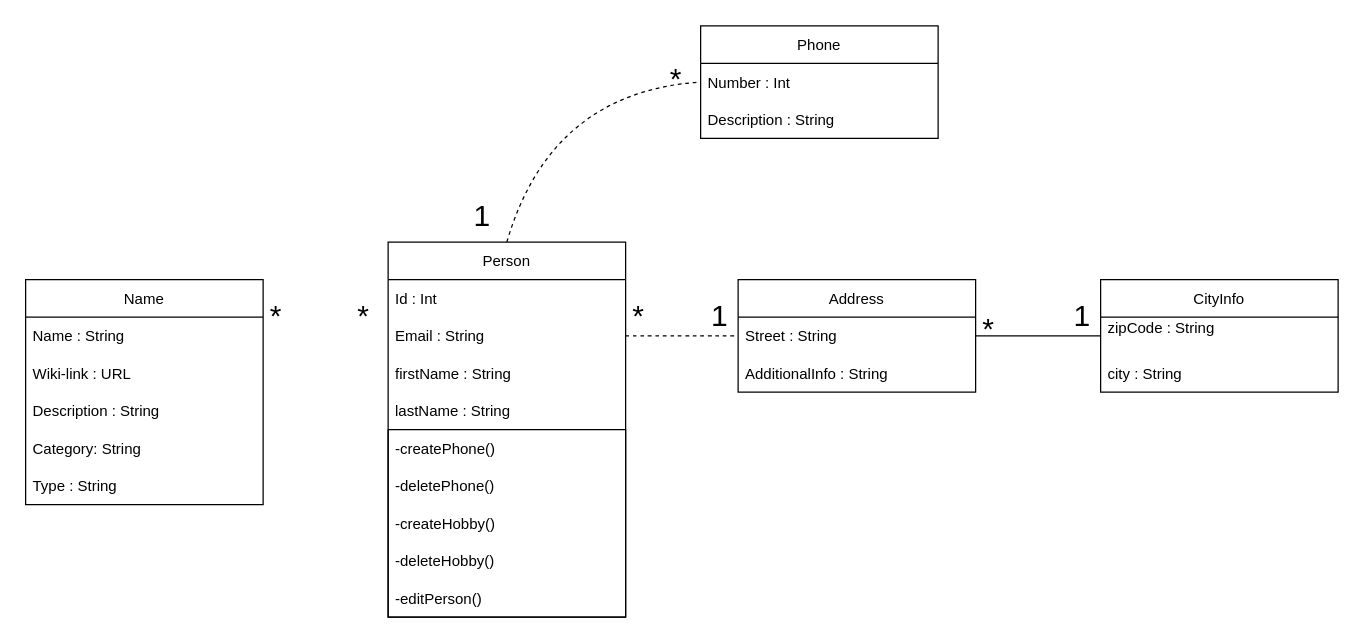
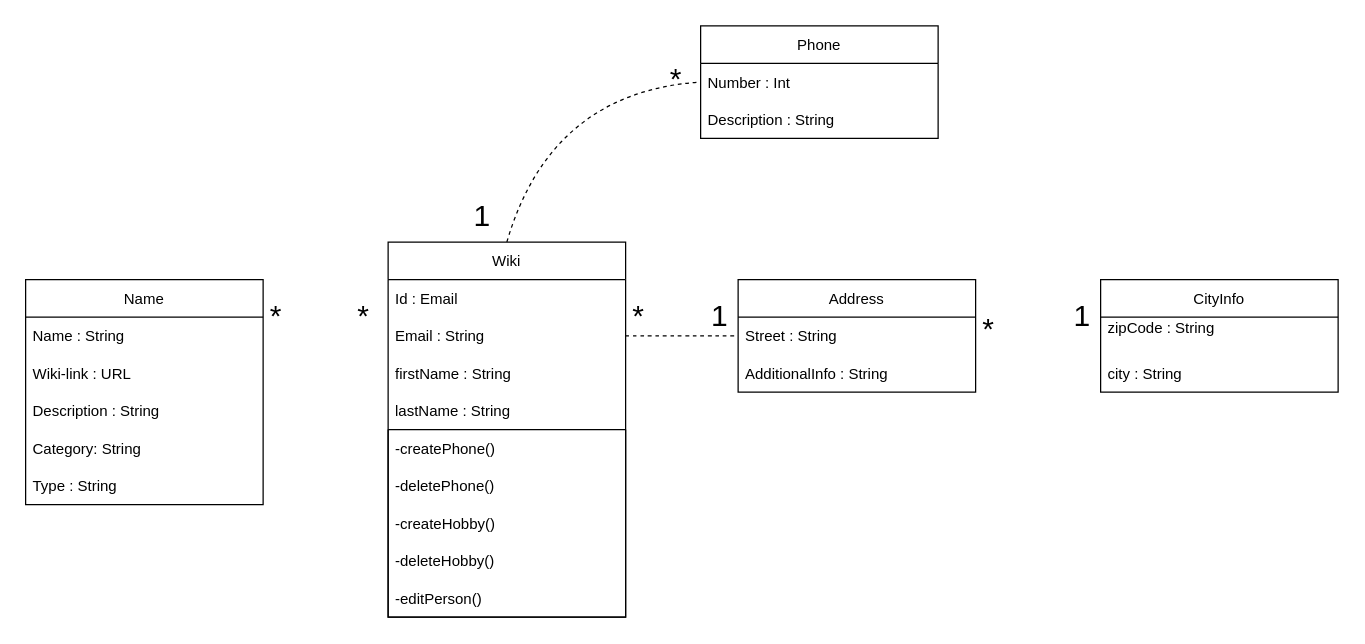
(506, 261) -> (506, 261)
(423, 299) -> (427, 299)
(1038, 336) -> none
